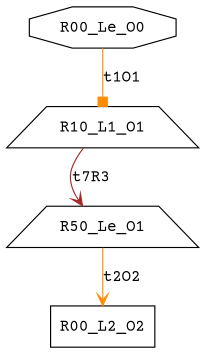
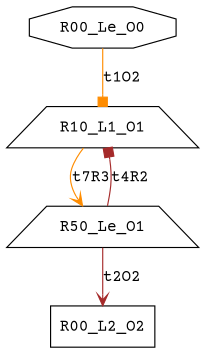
(122, 77) -> (122, 77)
(71, 171) -> (71, 171)
none -> (111, 183)
(103, 271) -> (103, 271)
